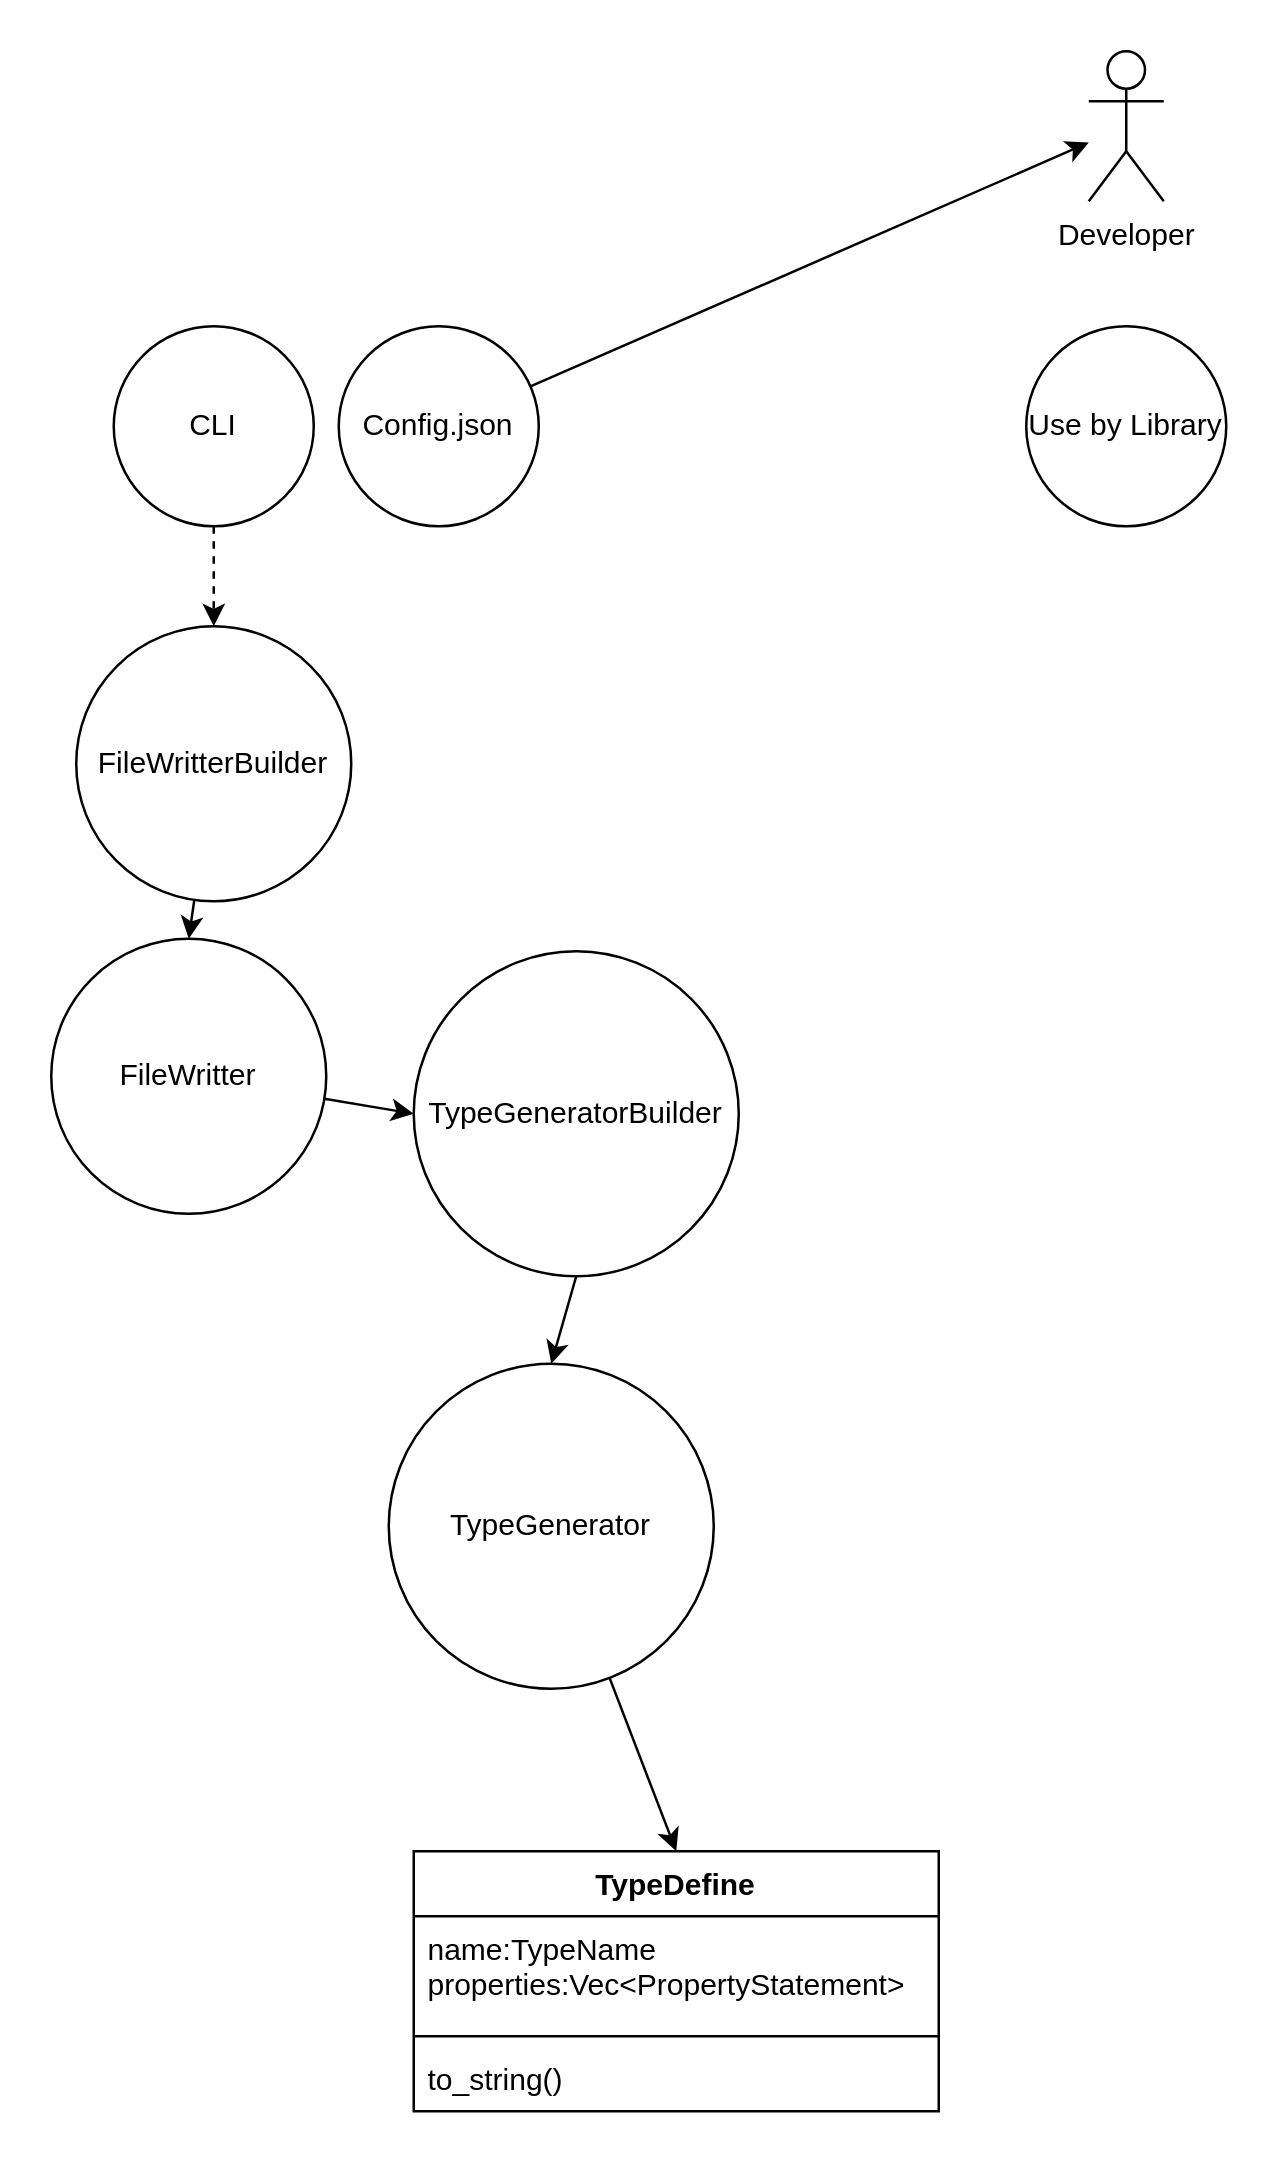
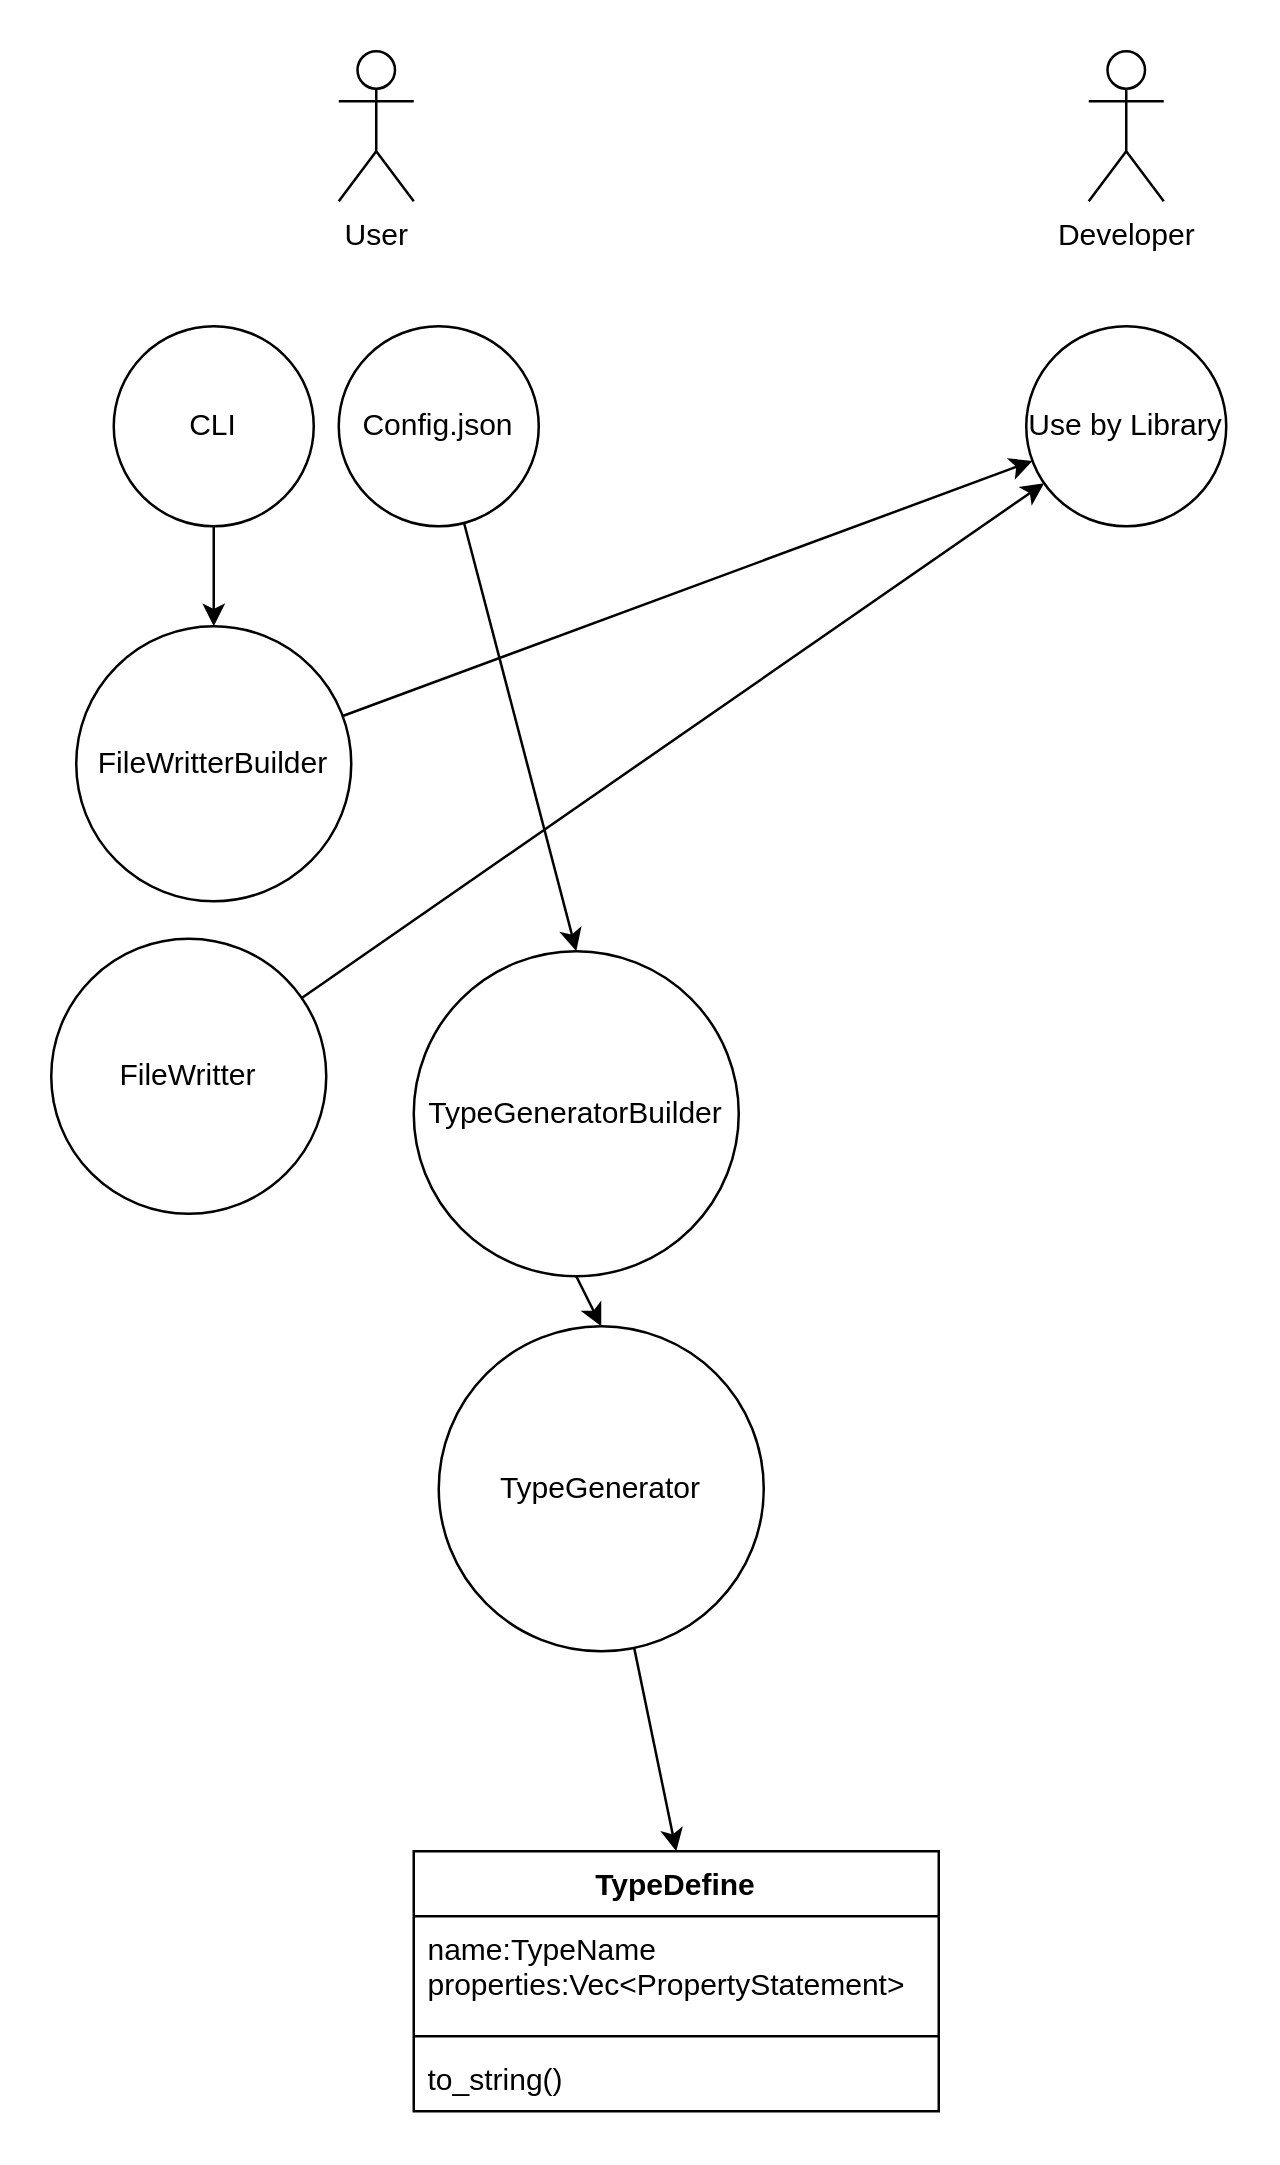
none -> (376, 126)
(802, 268) -> (522, 744)
(214, 567) -> (214, 567)
(193, 911) -> (760, 562)
(361, 1105) -> (790, 659)
(551, 1526) -> (601, 1489)
